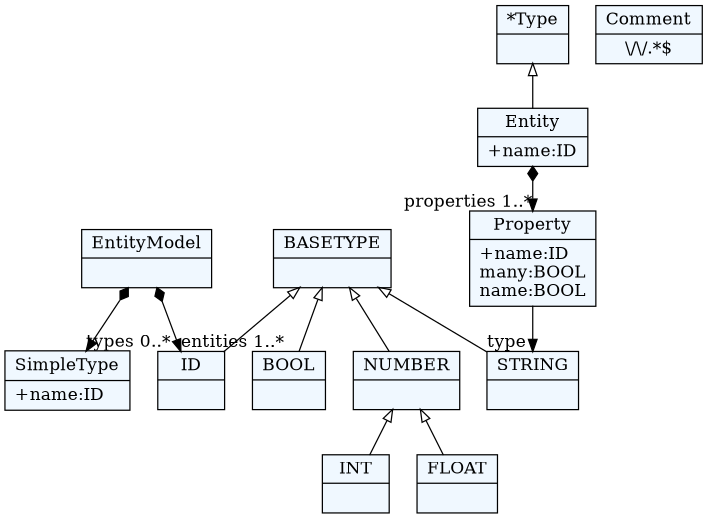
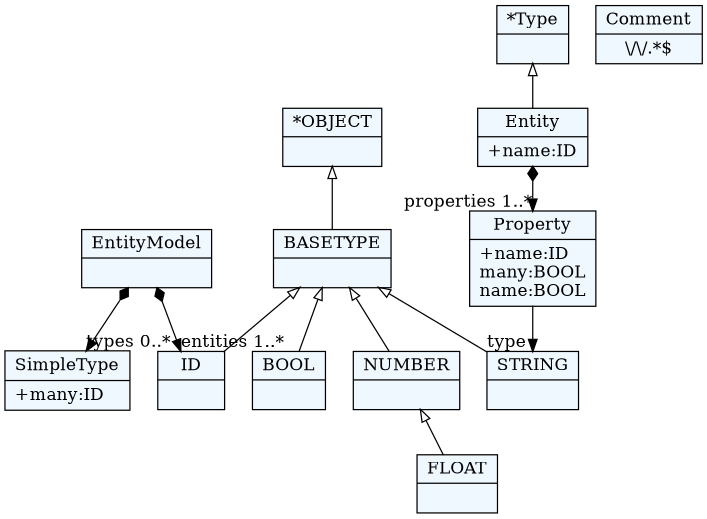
none -> (332, 137)
(60, 395) -> (60, 395)
(356, 484) -> none
